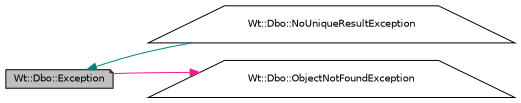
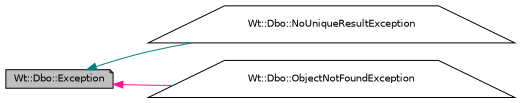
(151, 73) -> (148, 85)
